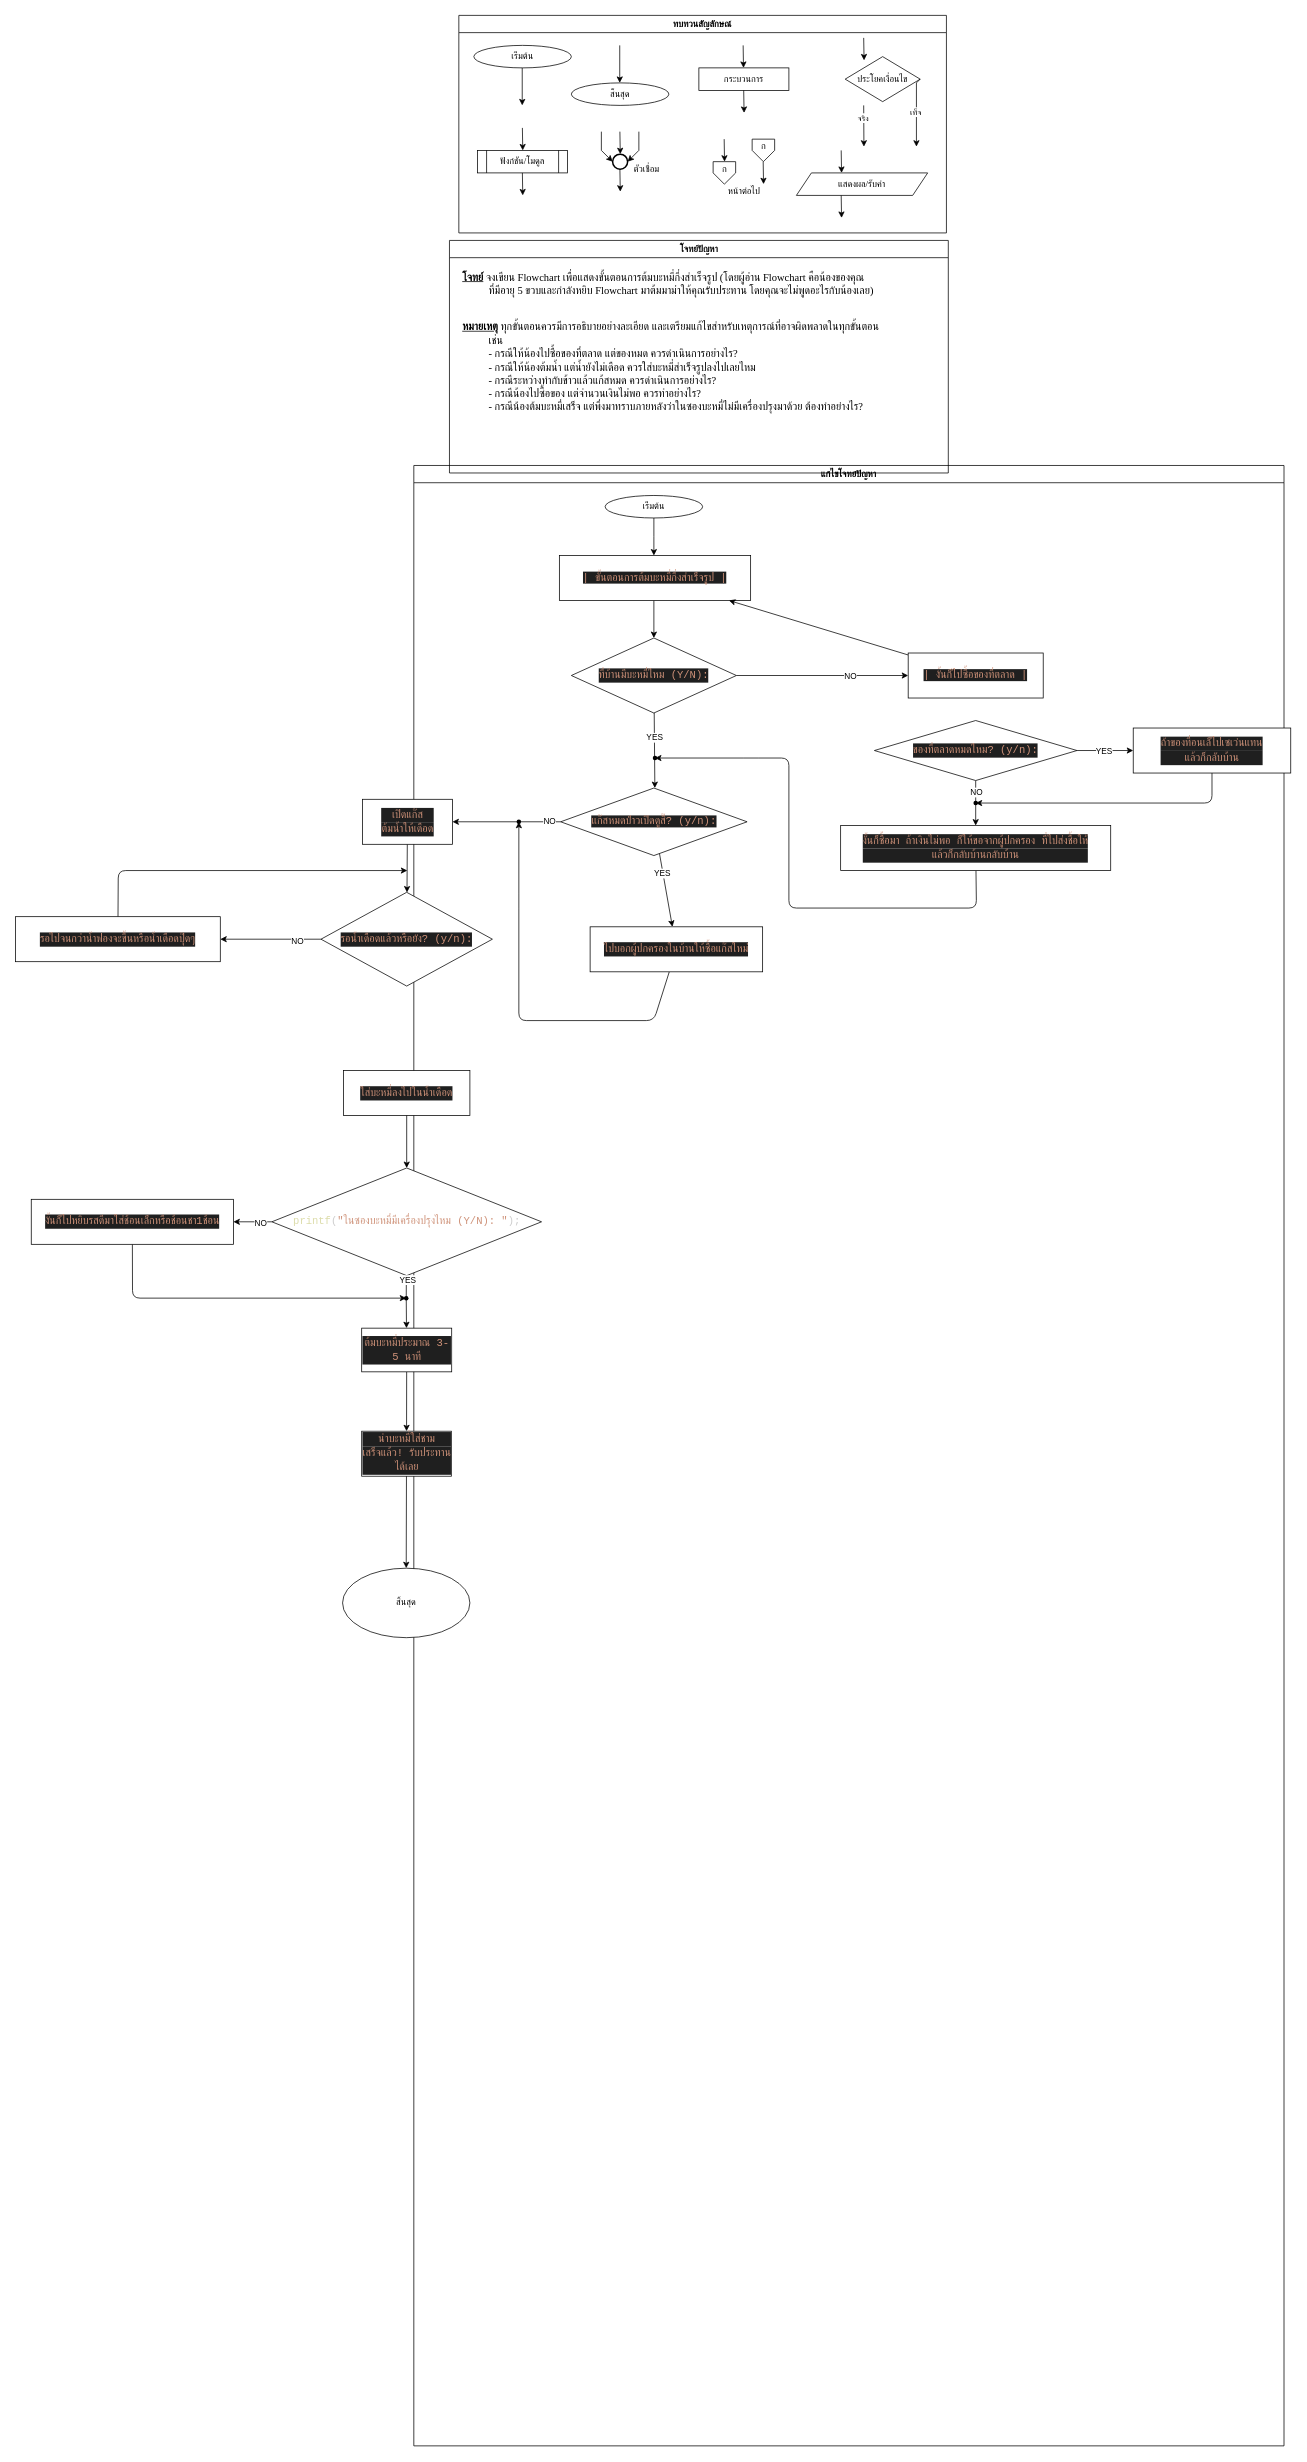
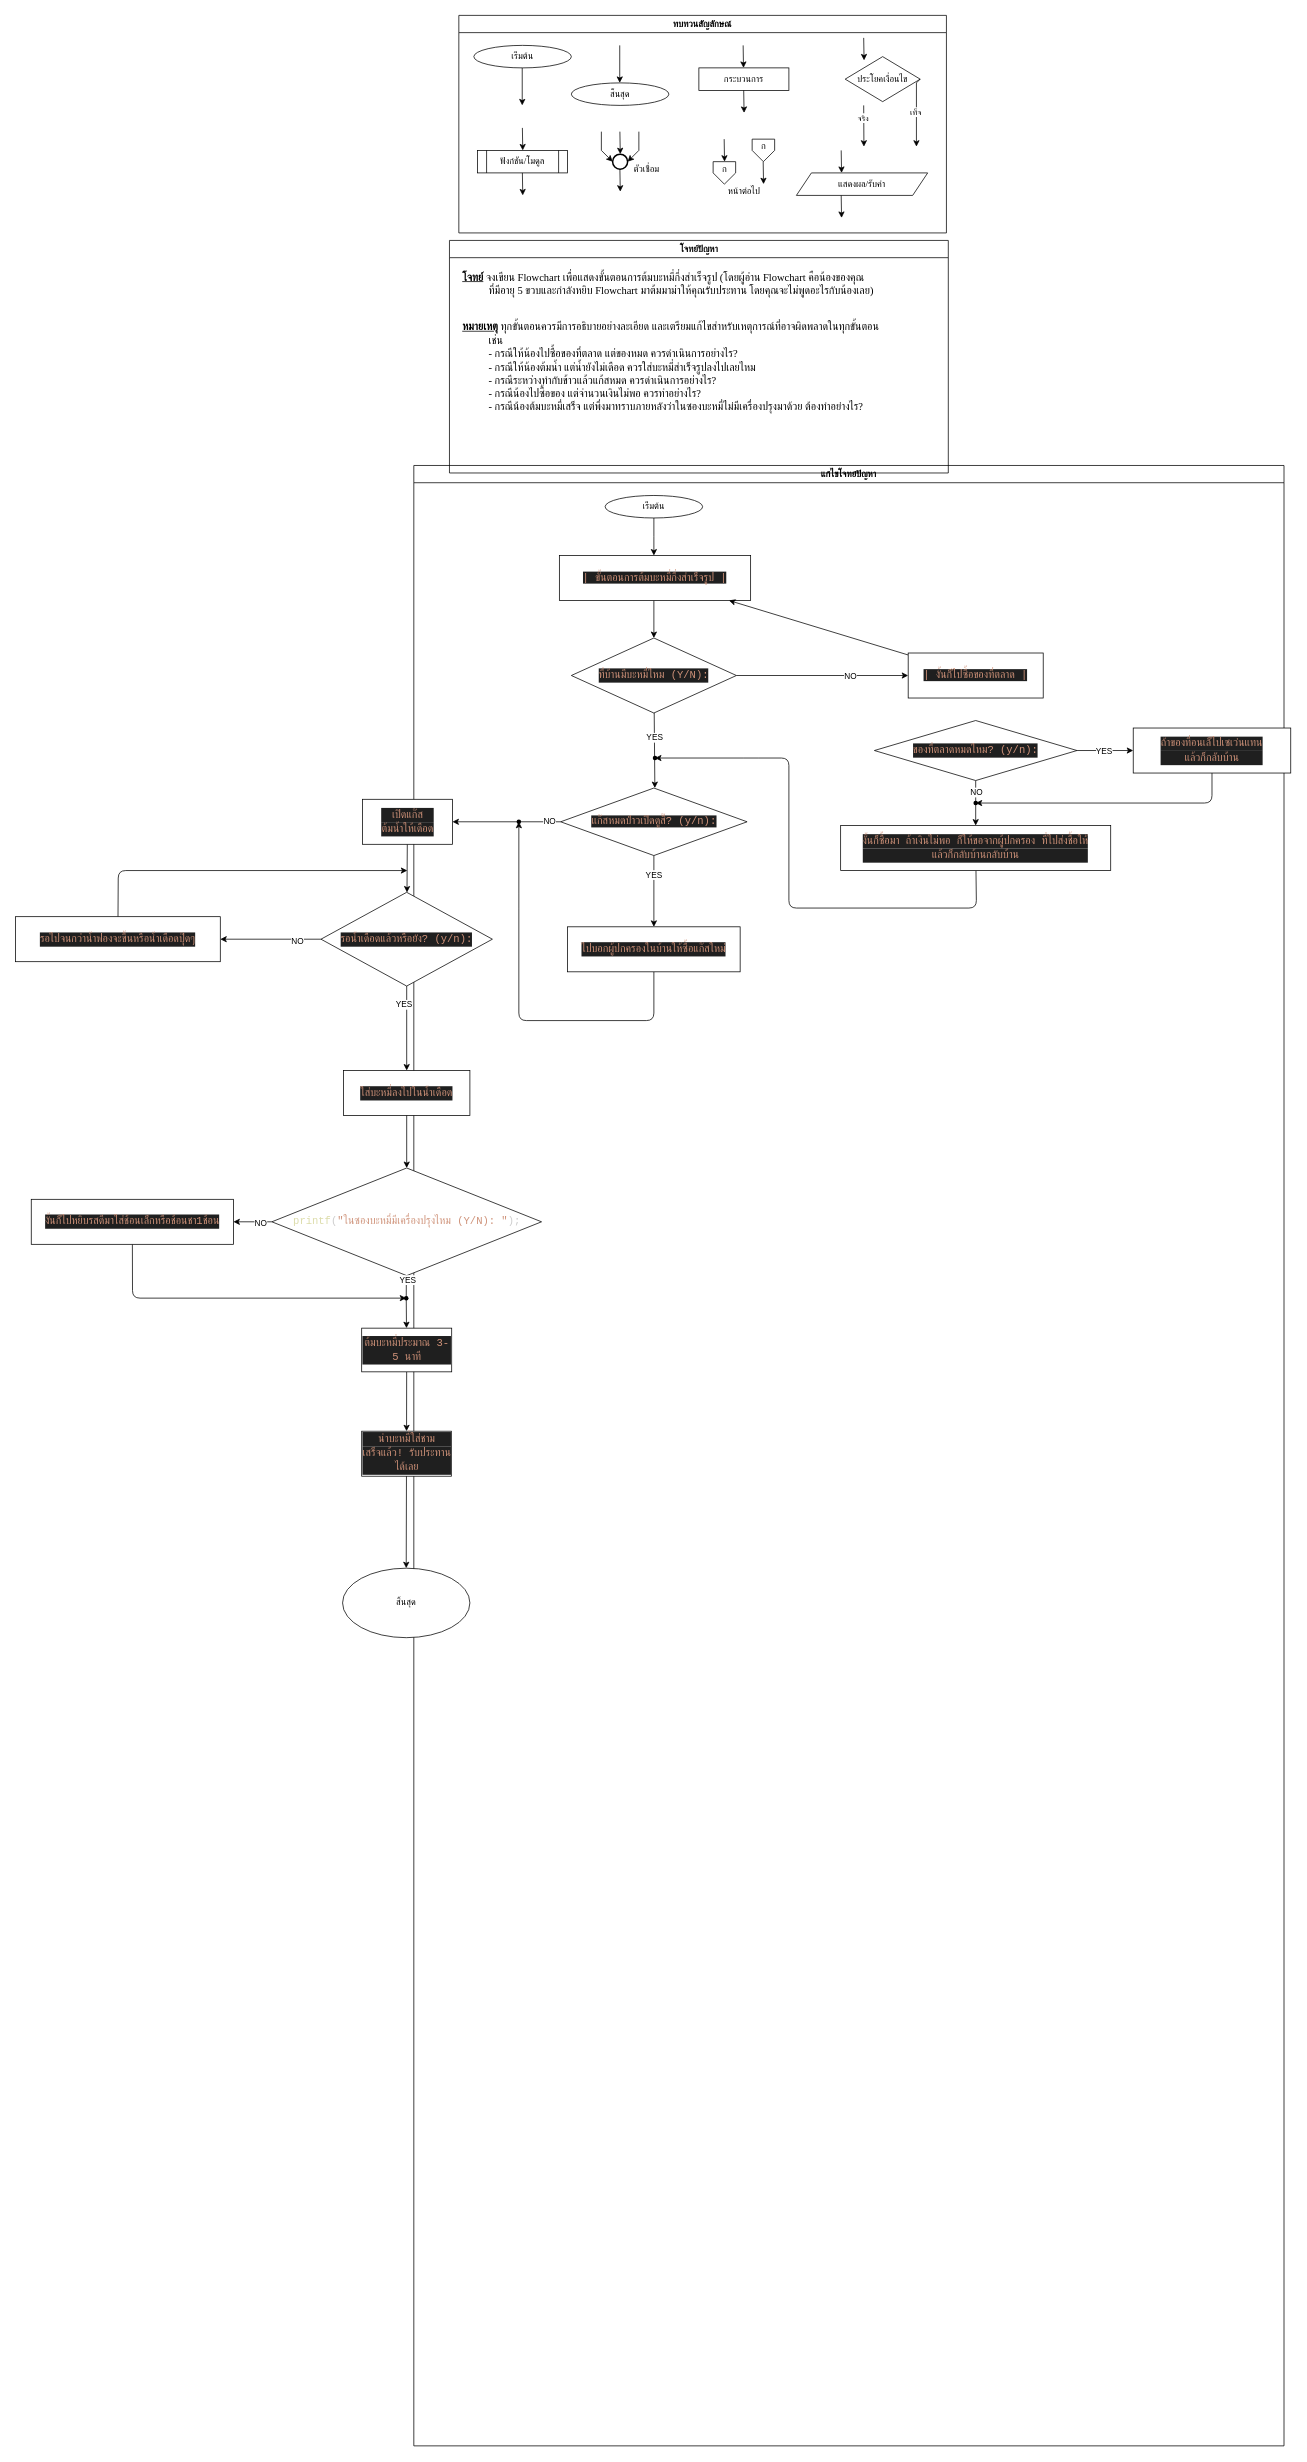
(676, 949) -> (654, 949)
none -> (407, 1025)
